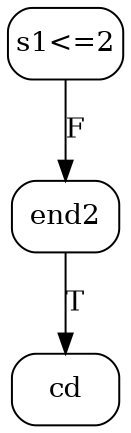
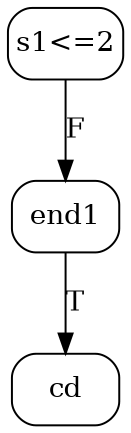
(66, 217) -> (66, 217)
